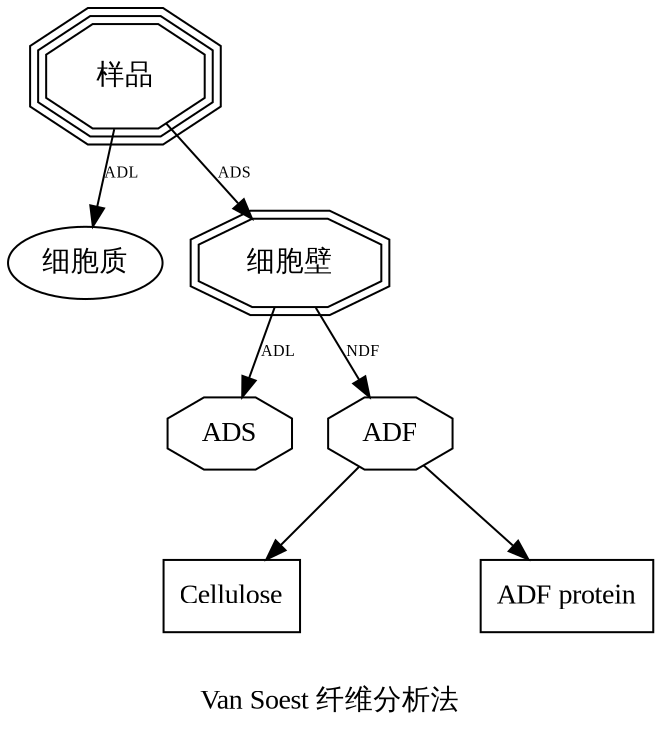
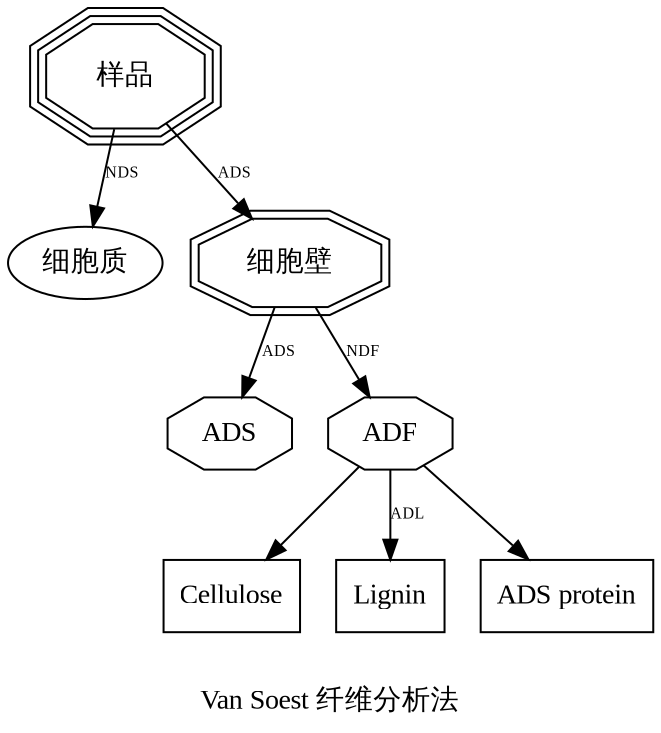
(122, 174) -> (122, 174)
(279, 352) -> (279, 352)
none -> (390, 596)
(567, 596) -> (567, 596)
